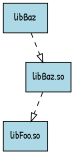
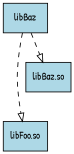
(38, 103) -> (17, 73)
